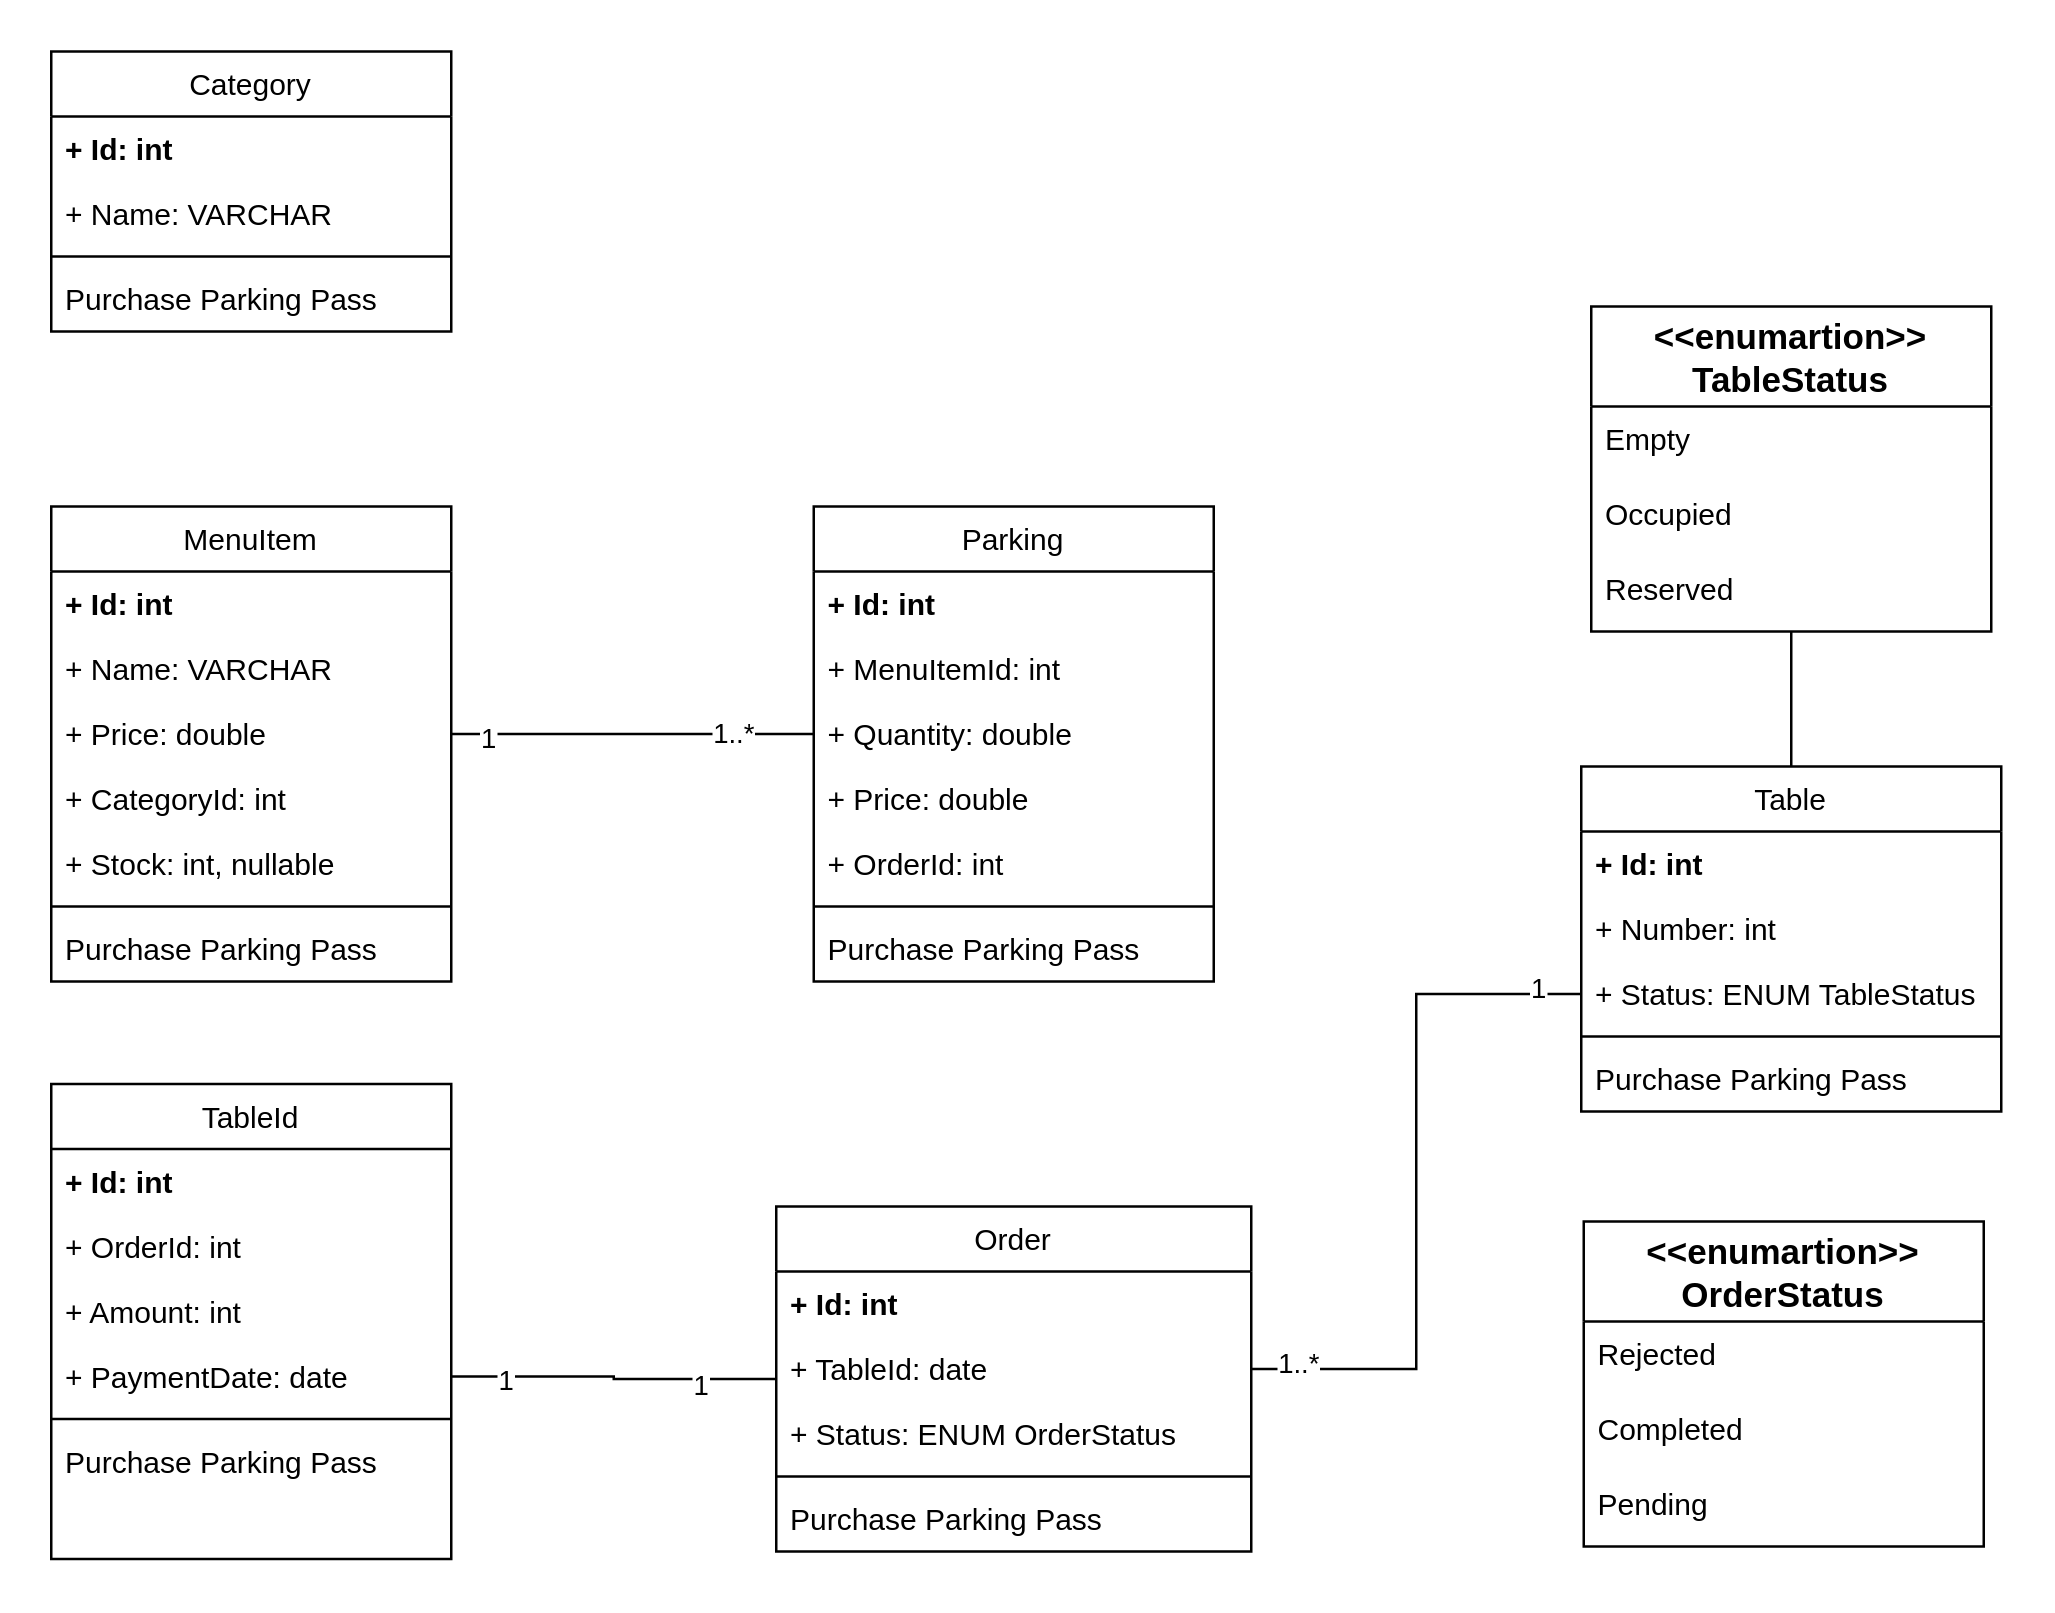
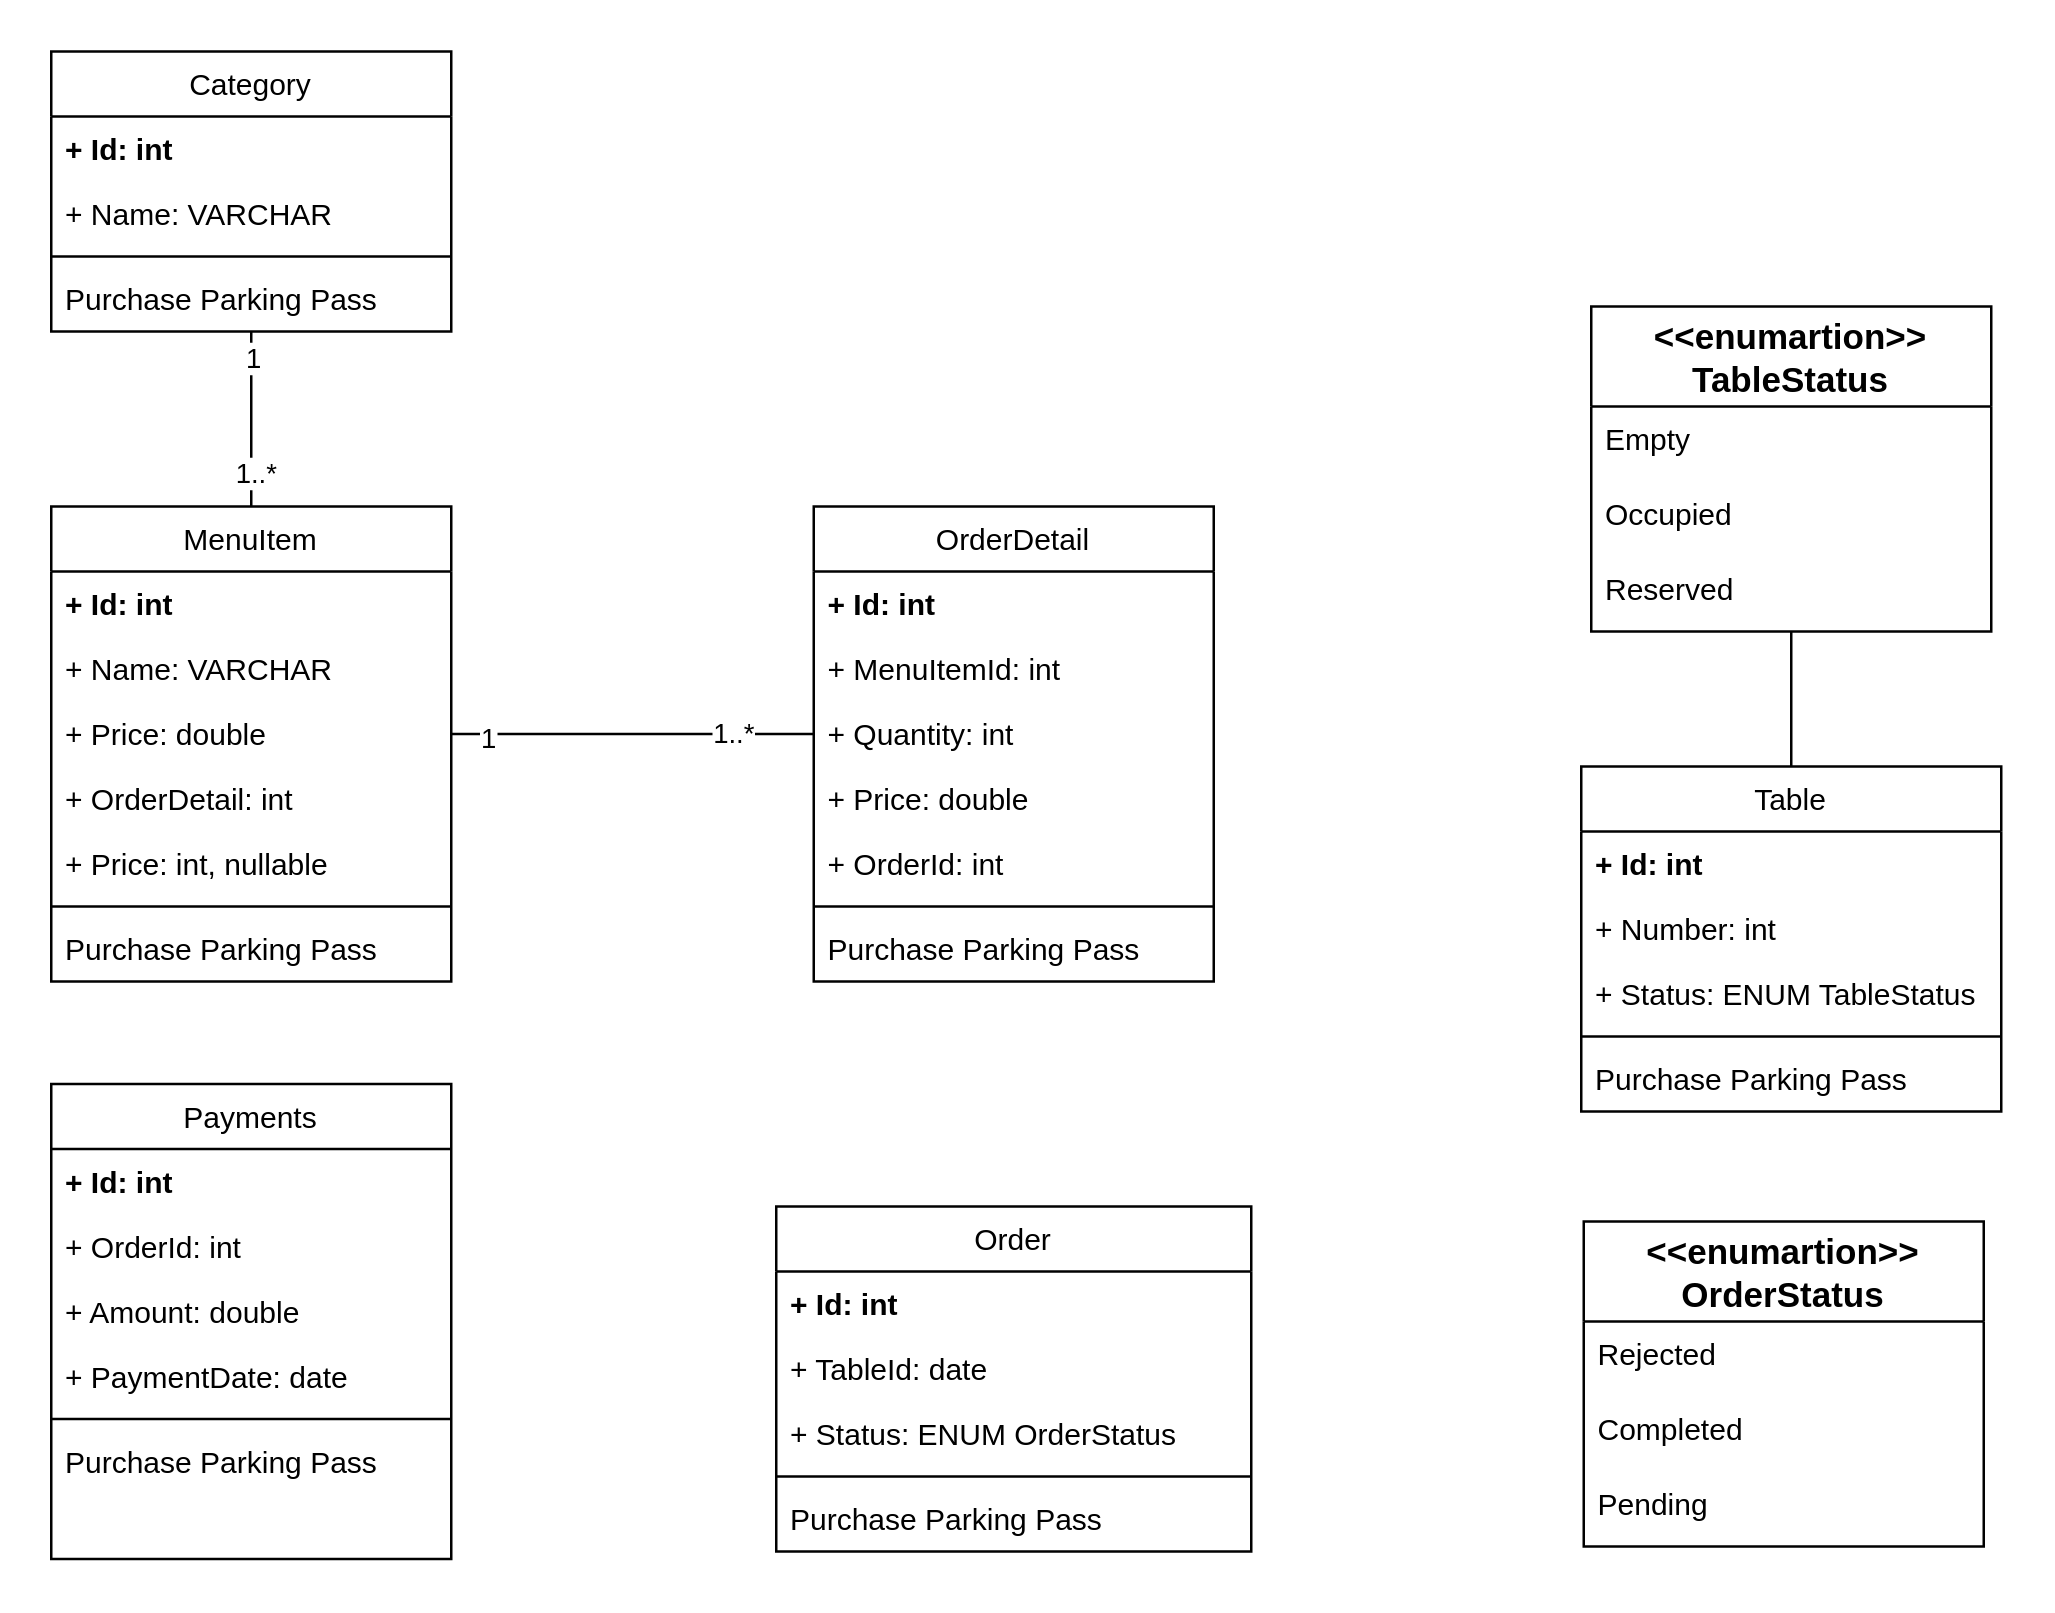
none -> (251, 397)
(1013, 540) -> (1013, 540)
(959, 735) -> (934, 735)
(192, 800) -> (193, 800)
(215, 865) -> (211, 865)
(250, 1118) -> (250, 1118)
(1416, 1150) -> none
(159, 1313) -> (184, 1313)
(614, 1378) -> none
